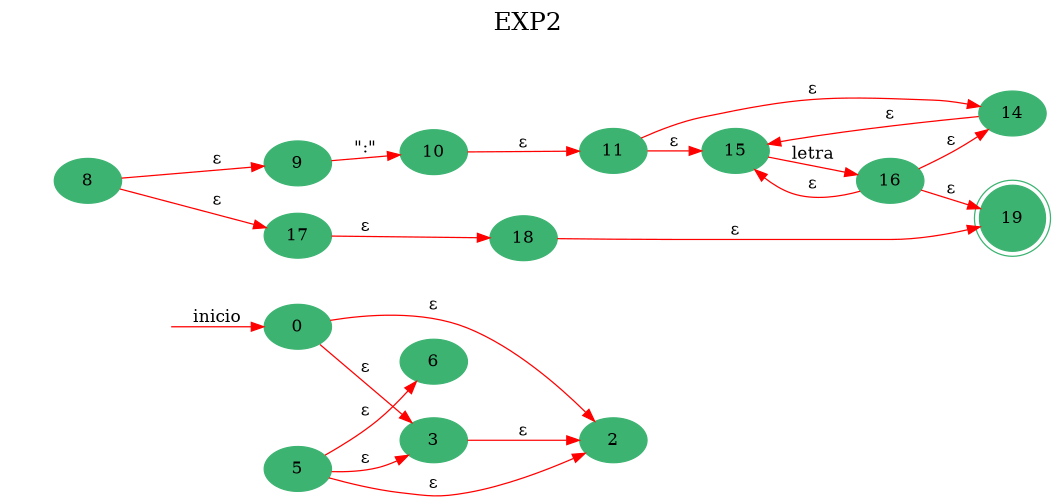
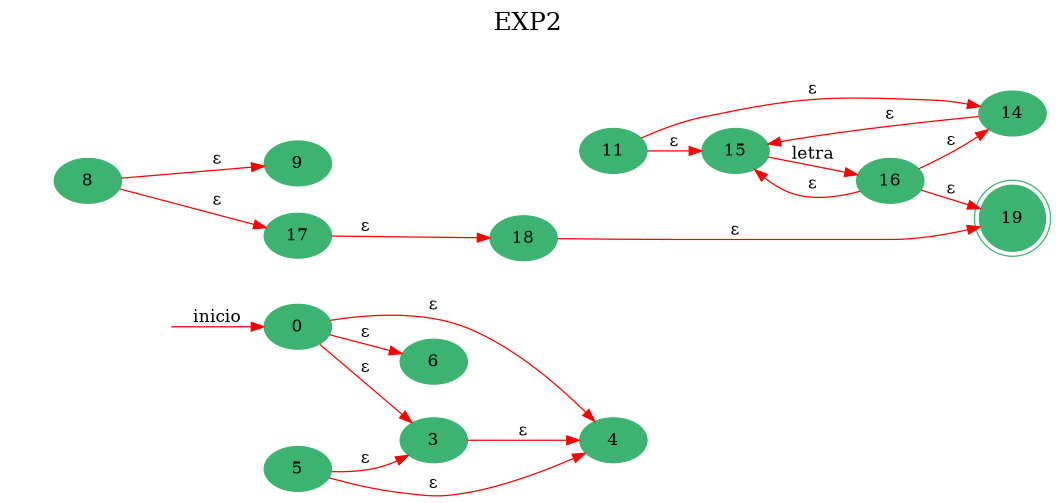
(434, 152) -> none
(369, 427) -> (359, 343)
(613, 440) -> (613, 440)
